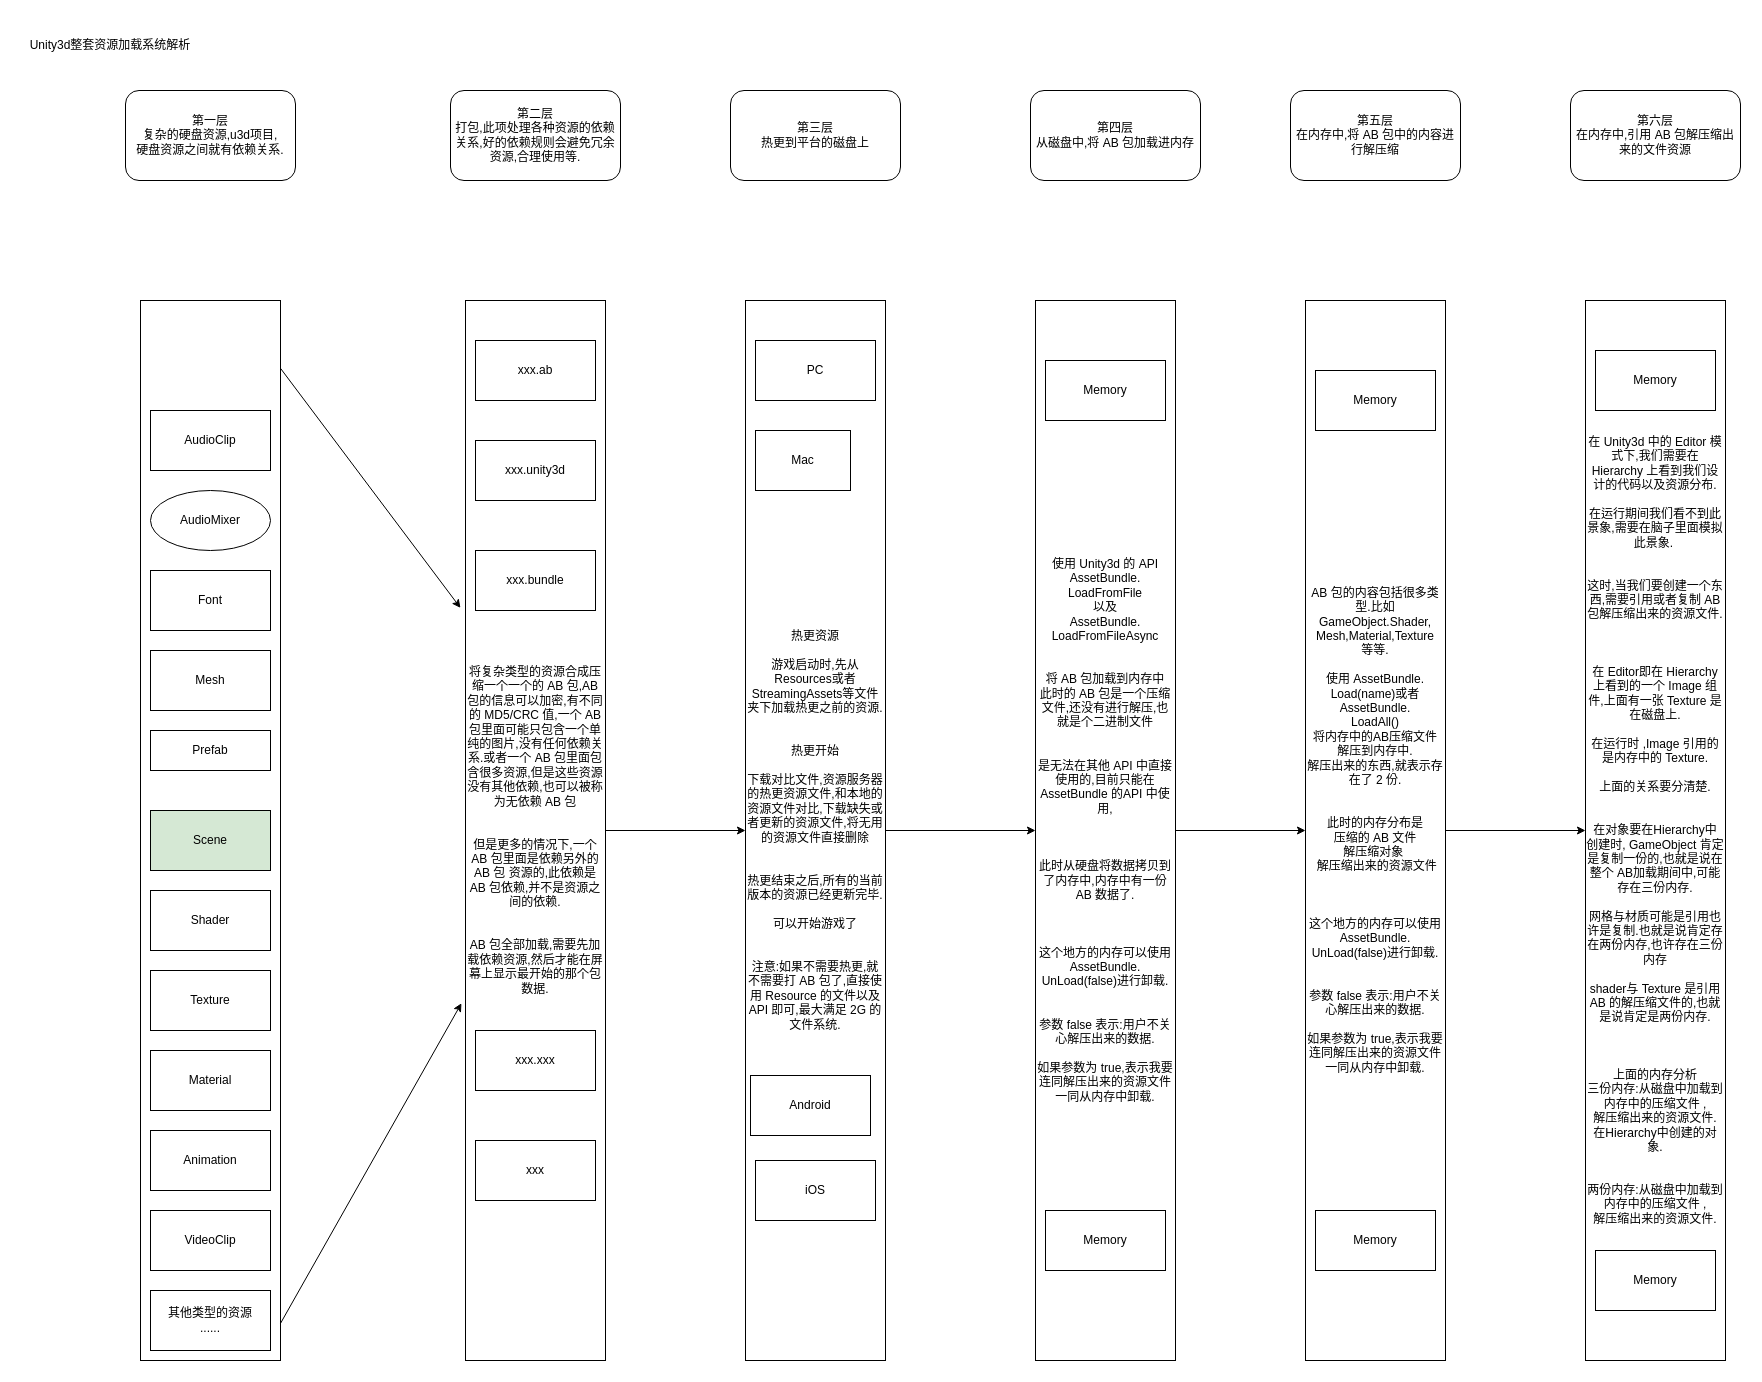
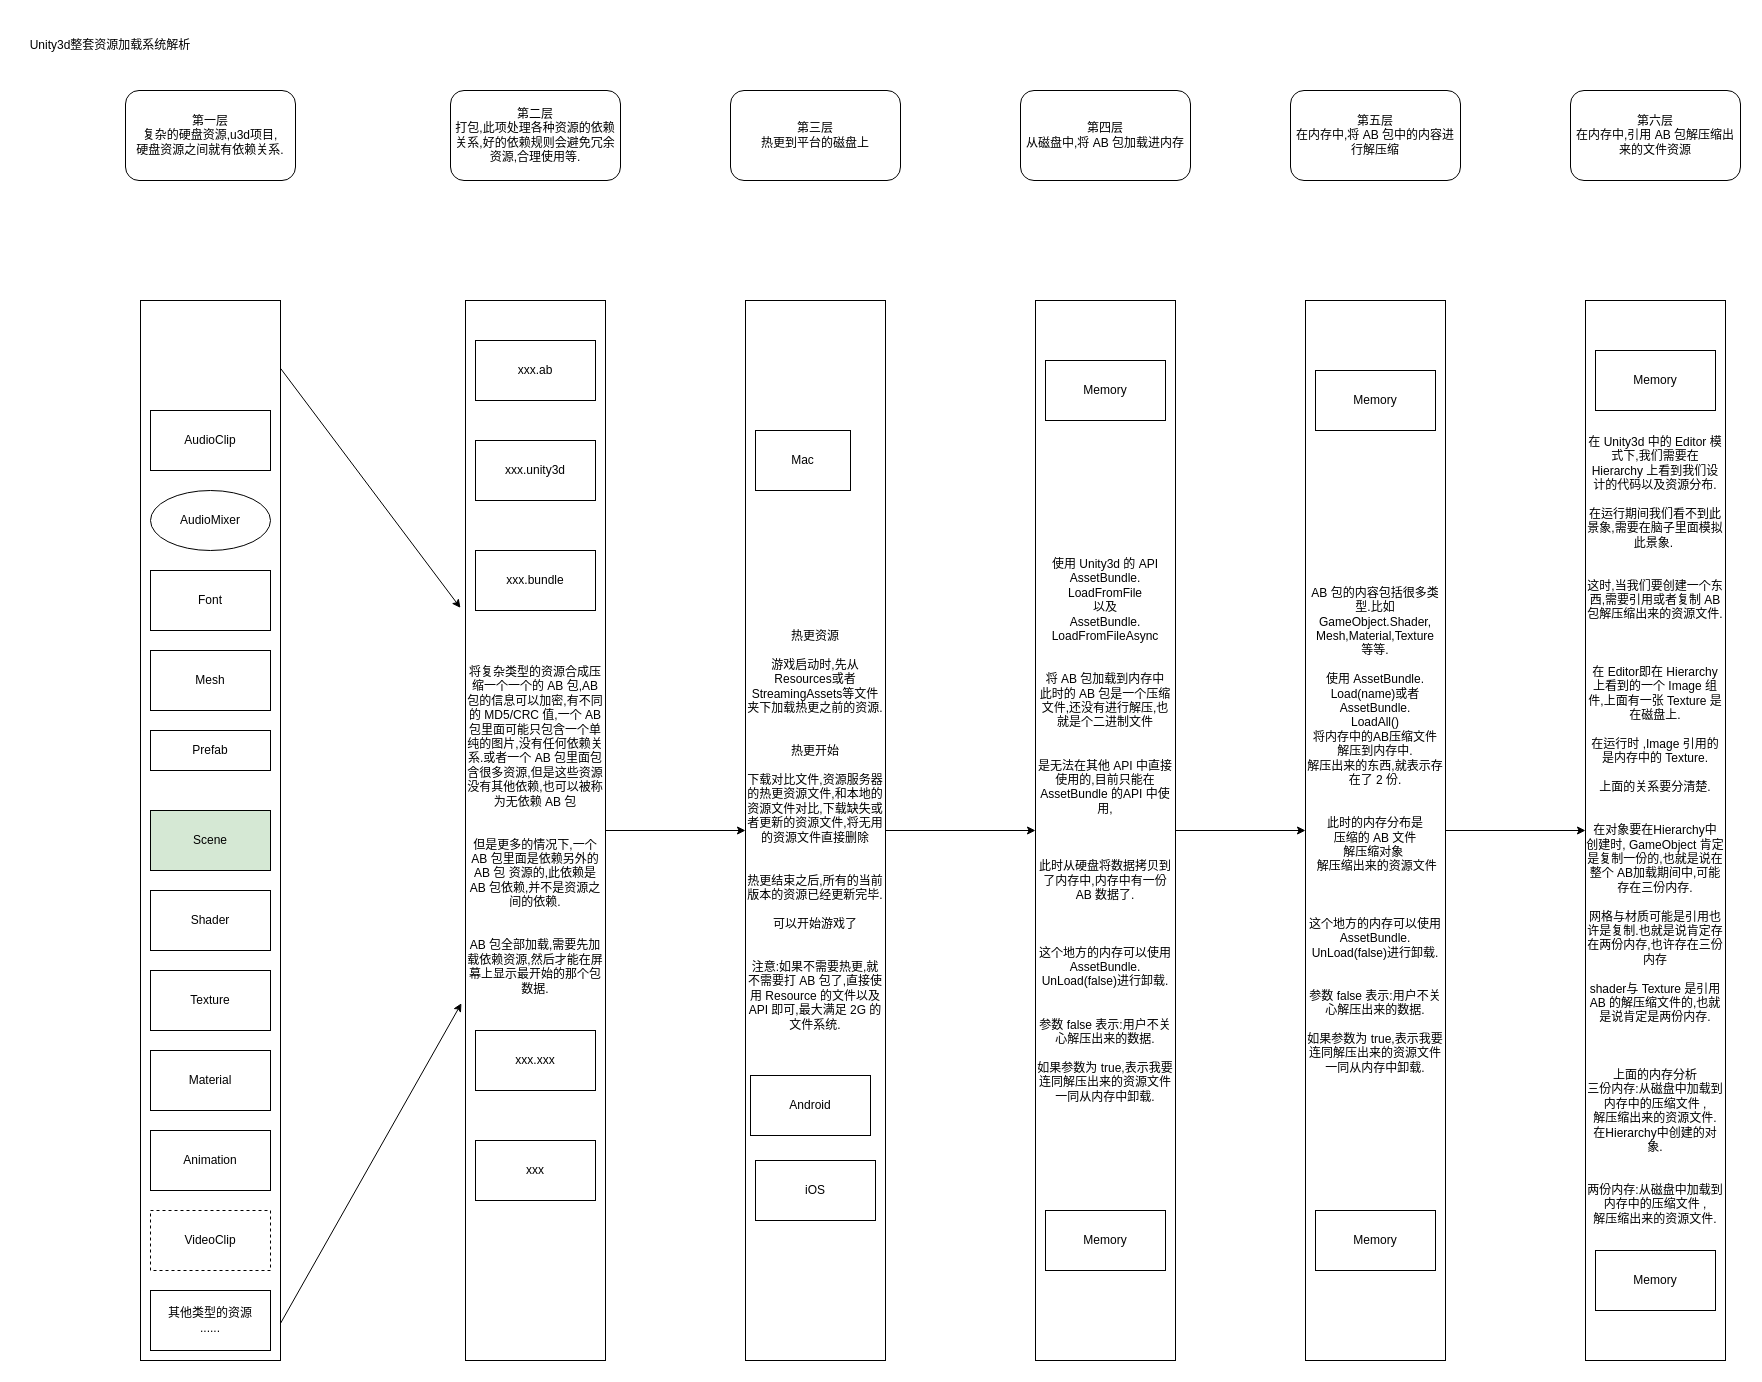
(1116, 136) -> (1106, 136)
(816, 371) -> none
(211, 1241) -> (211, 1241)
